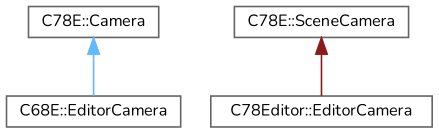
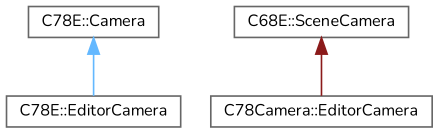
(321, 22) -> (321, 22)
(94, 112) -> (94, 112)
(321, 112) -> (321, 112)
